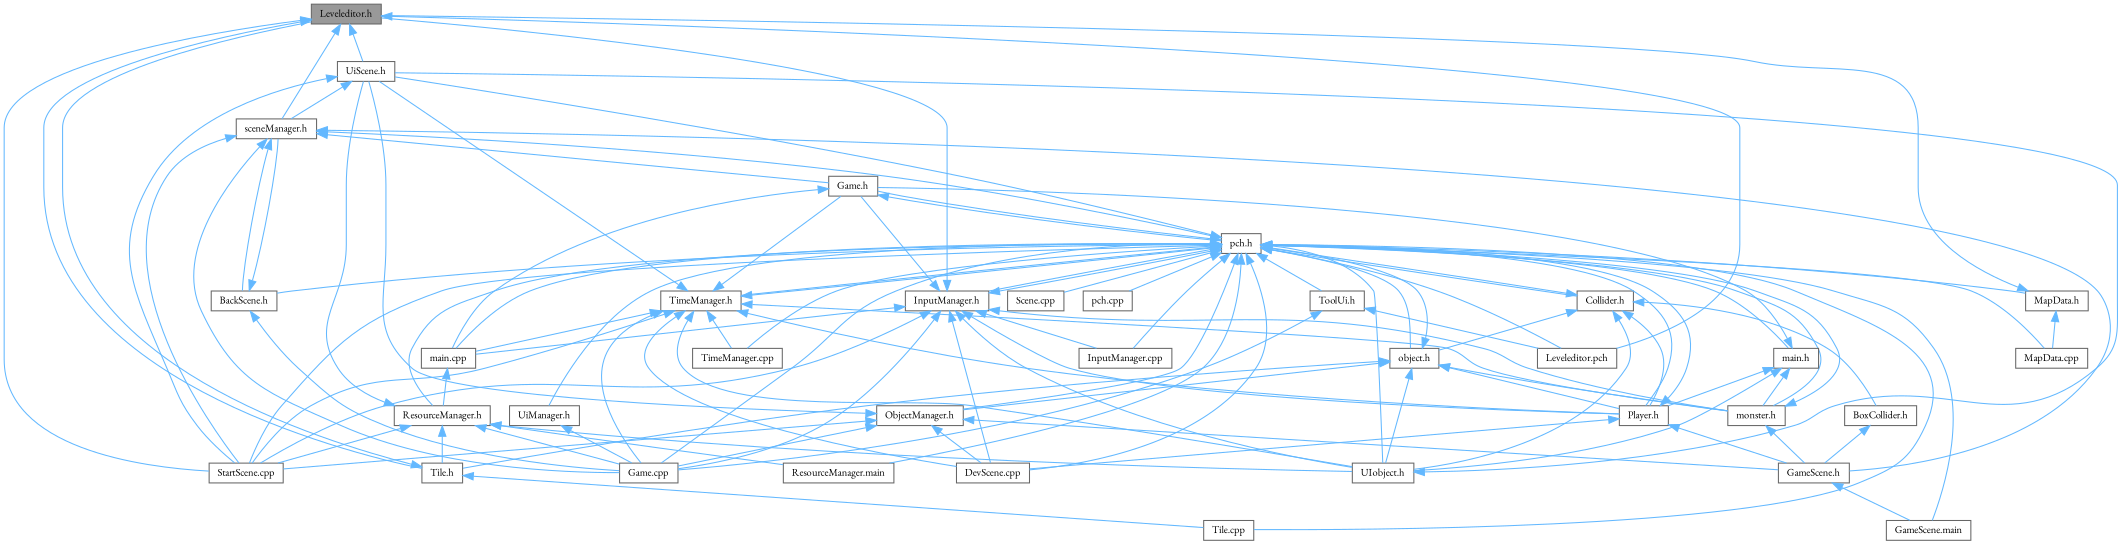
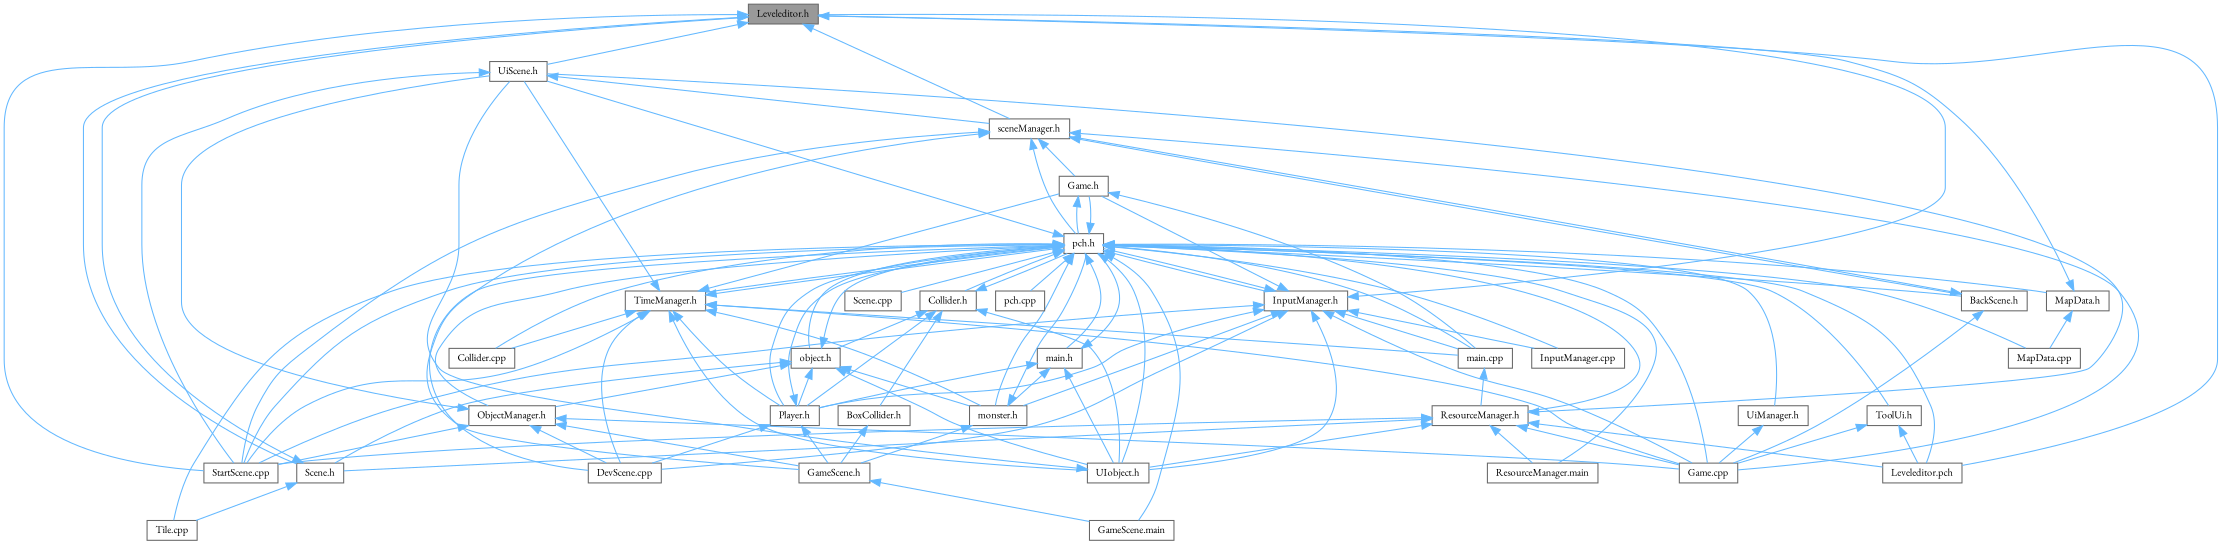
(1348, 211) -> (1119, 300)
(737, 358) -> (482, 358)
none -> (1719, 447)
(442, 473) -> (320, 473)
